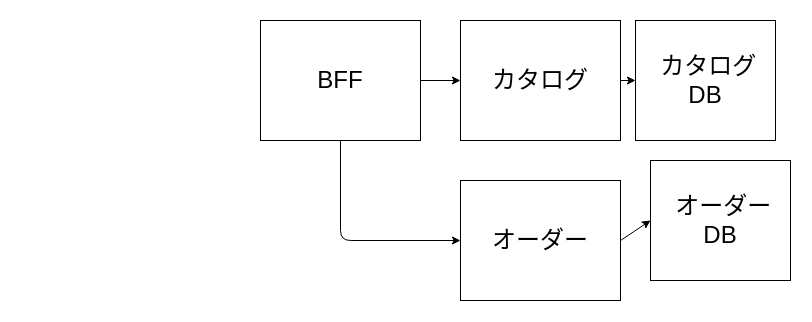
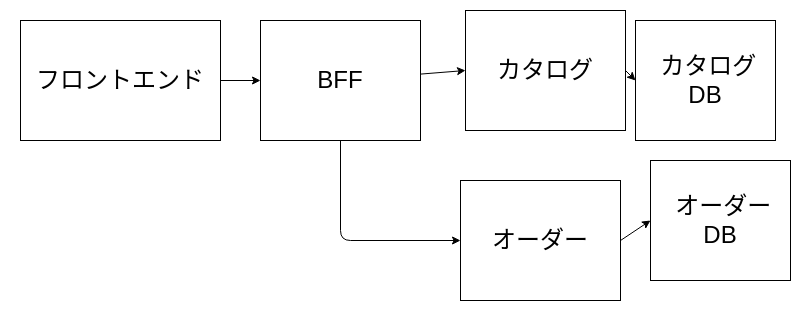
none -> (121, 81)
none -> (237, 81)
(541, 81) -> (546, 71)
